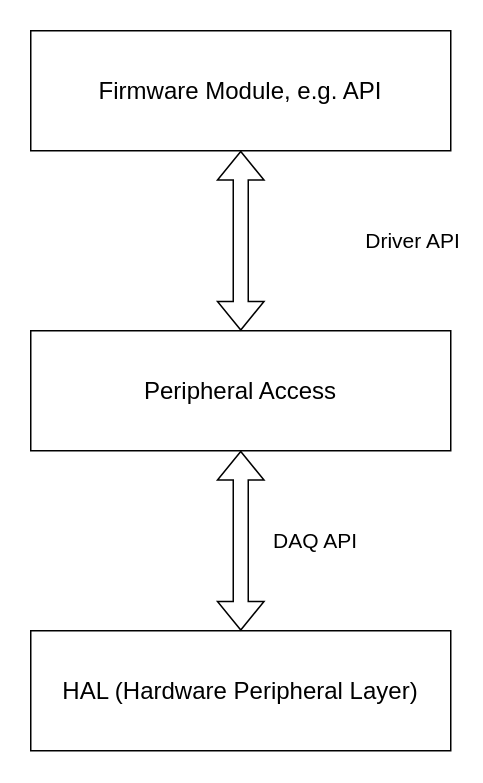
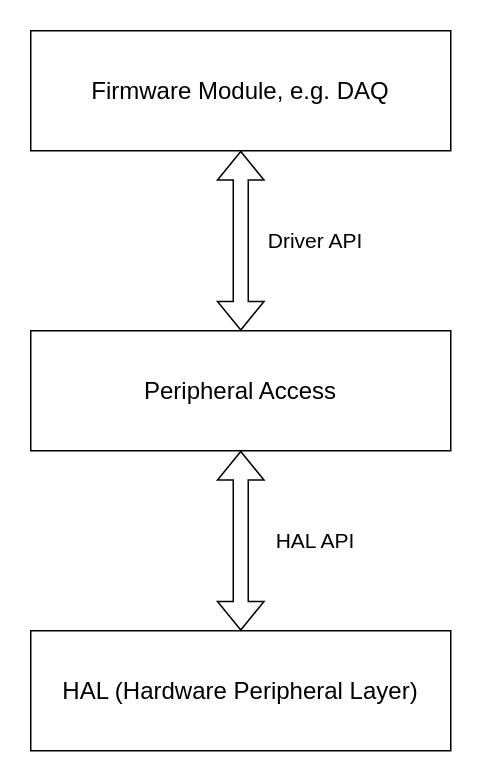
(241, 91) -> (241, 91)
(413, 241) -> (316, 241)
(316, 541) -> (316, 541)
